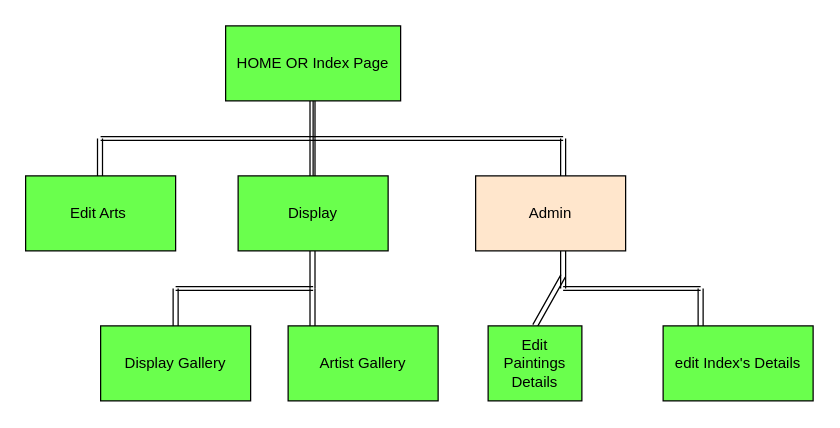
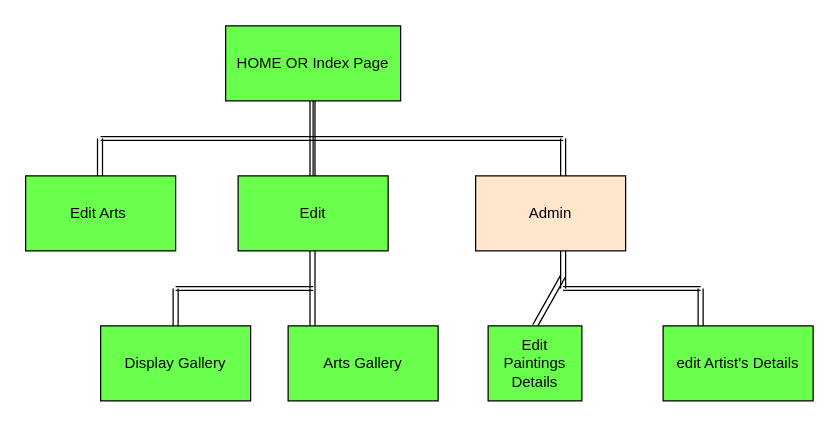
(313, 213) -> (313, 213)
(363, 363) -> (363, 363)
(738, 363) -> (738, 363)
